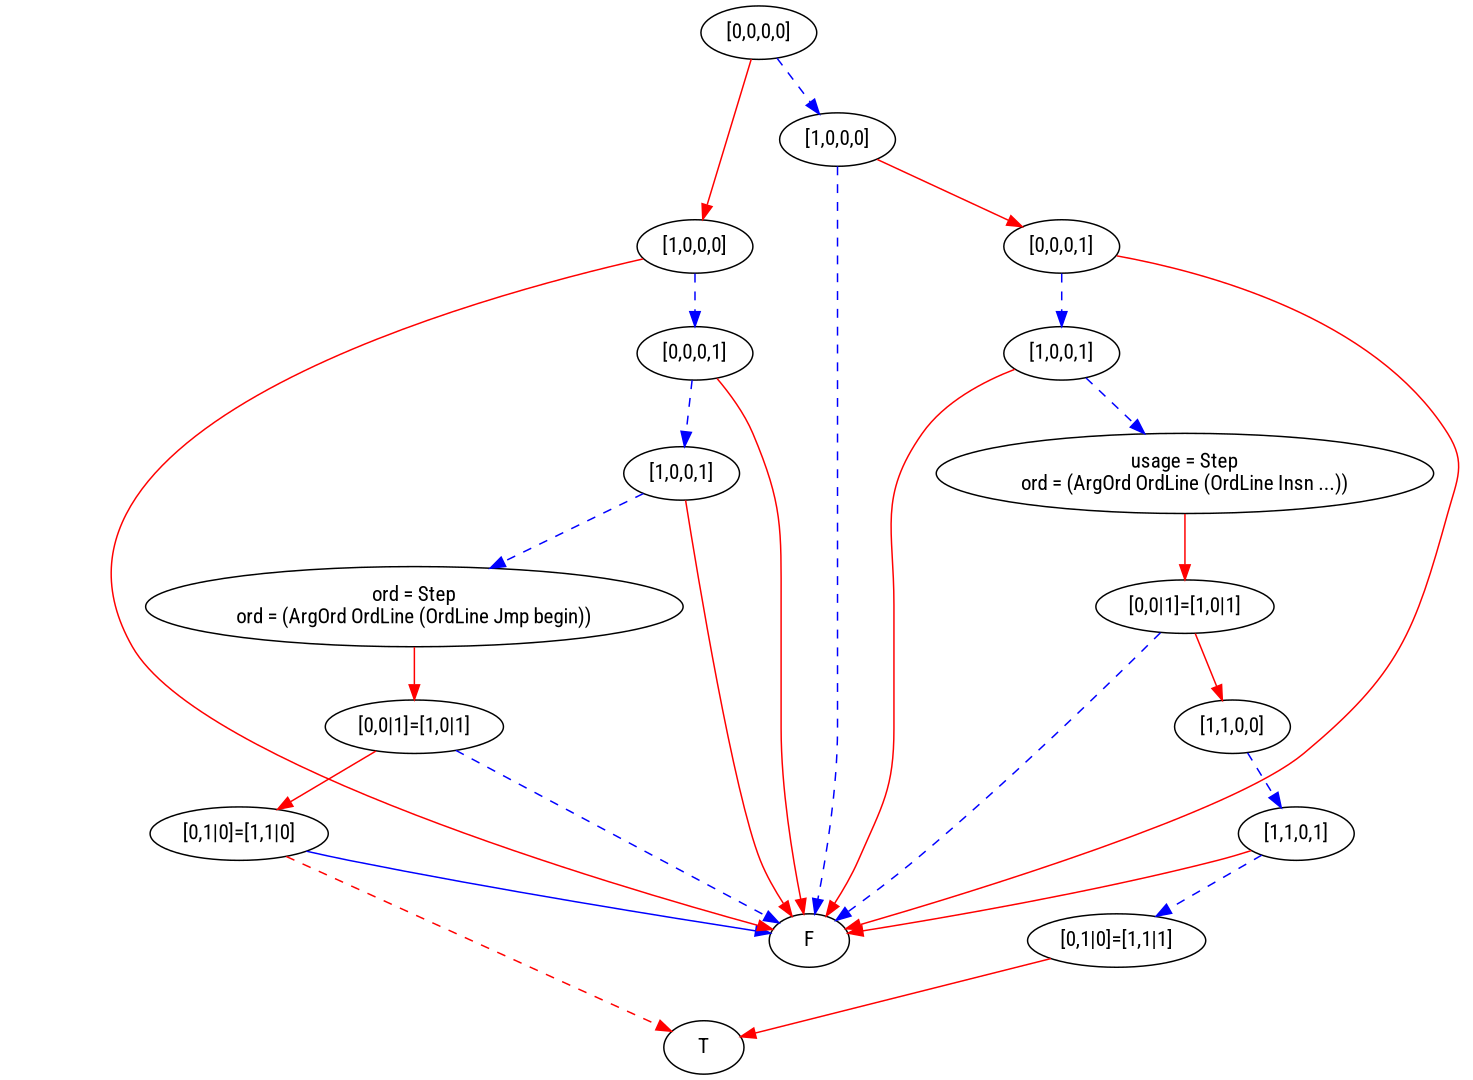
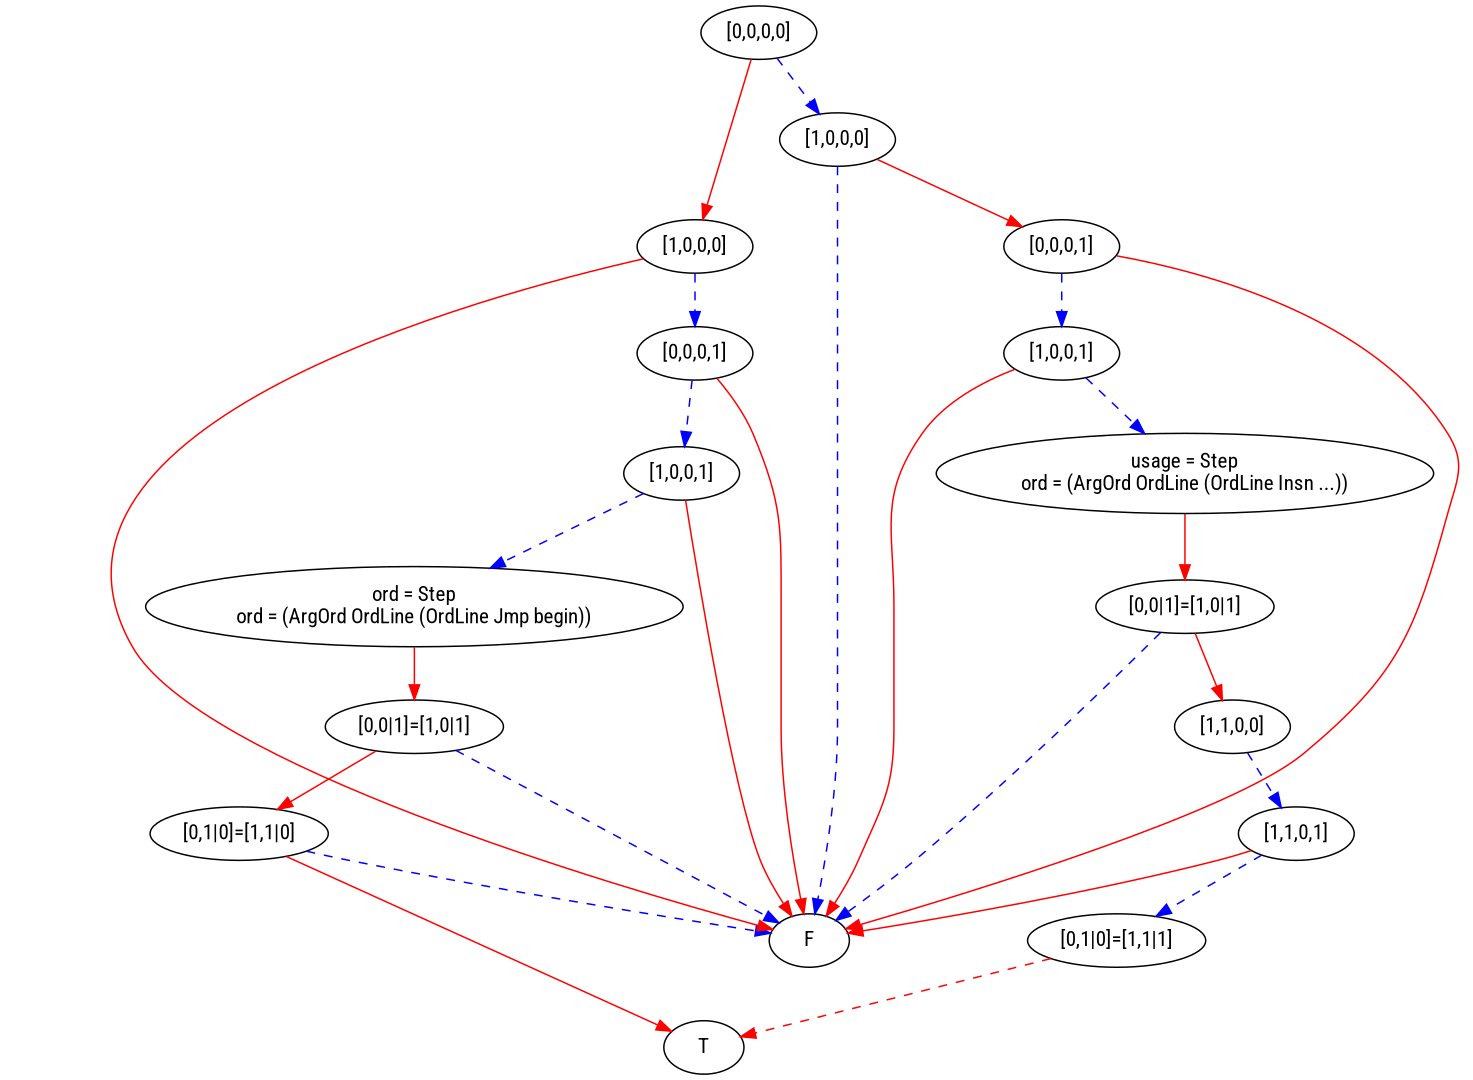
(530, 894) -> (530, 894)
(472, 941) -> (472, 941)
(903, 996) -> (903, 996)
